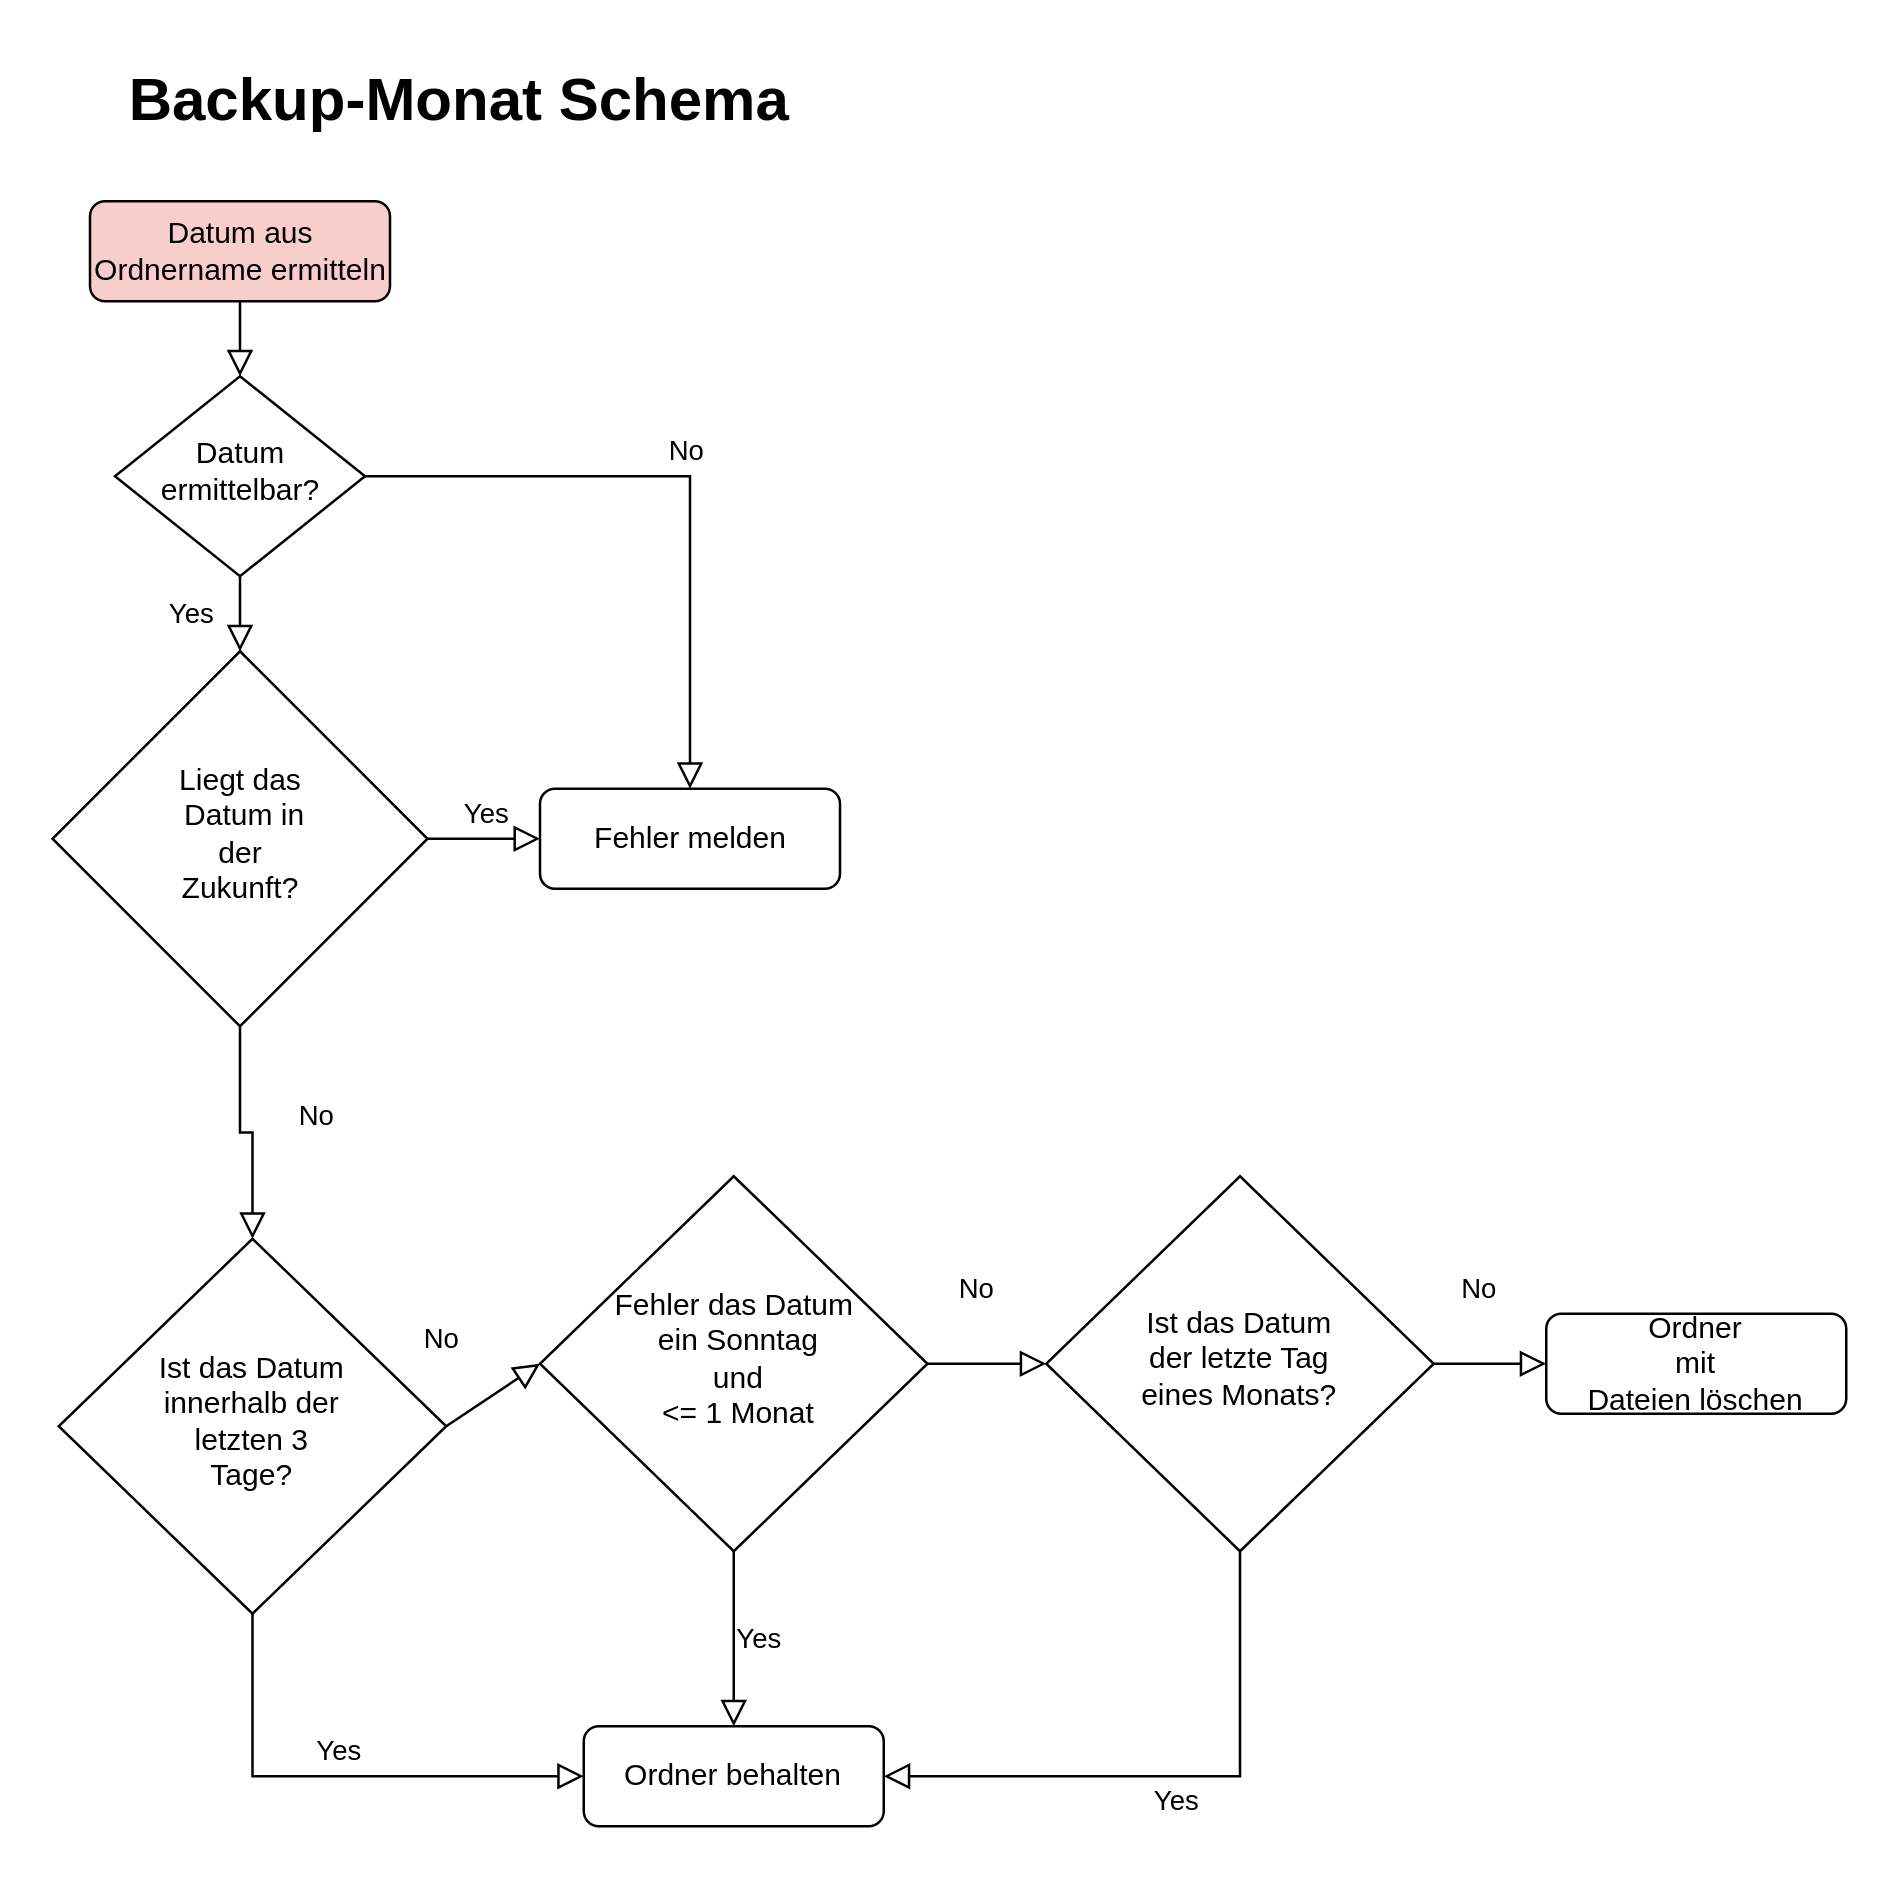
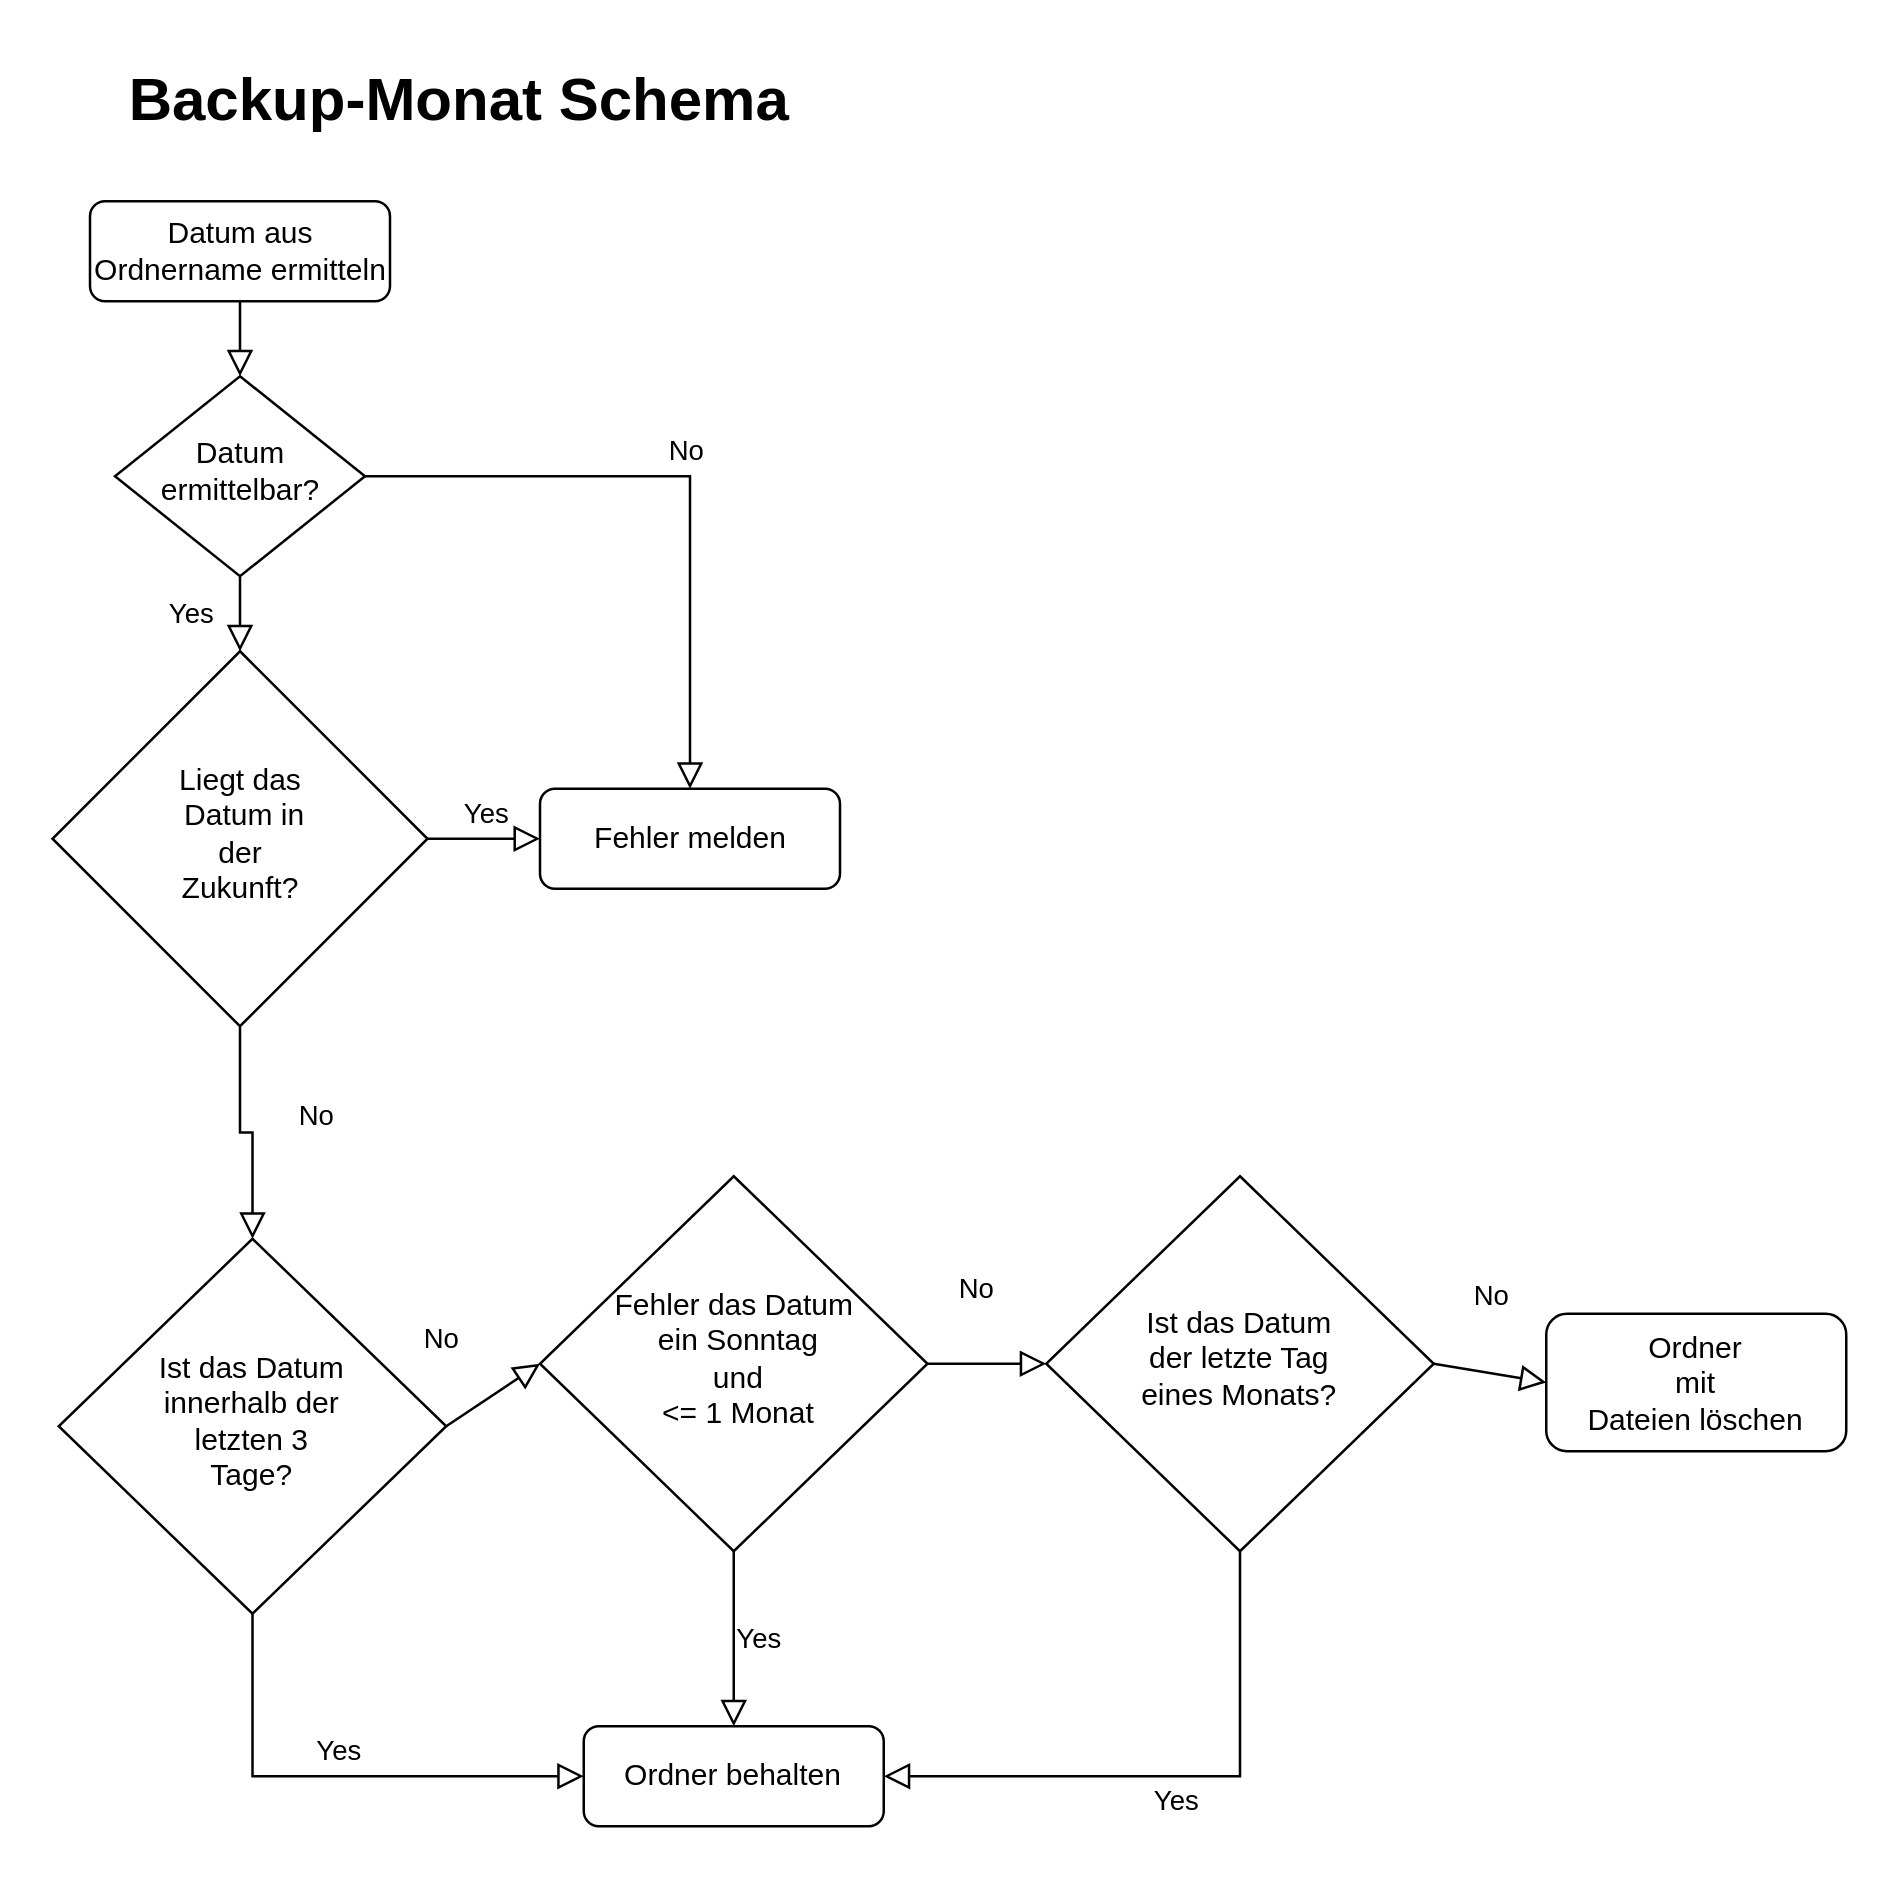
(240, 251) -> (240, 251)
(1696, 1364) -> (1696, 1383)
